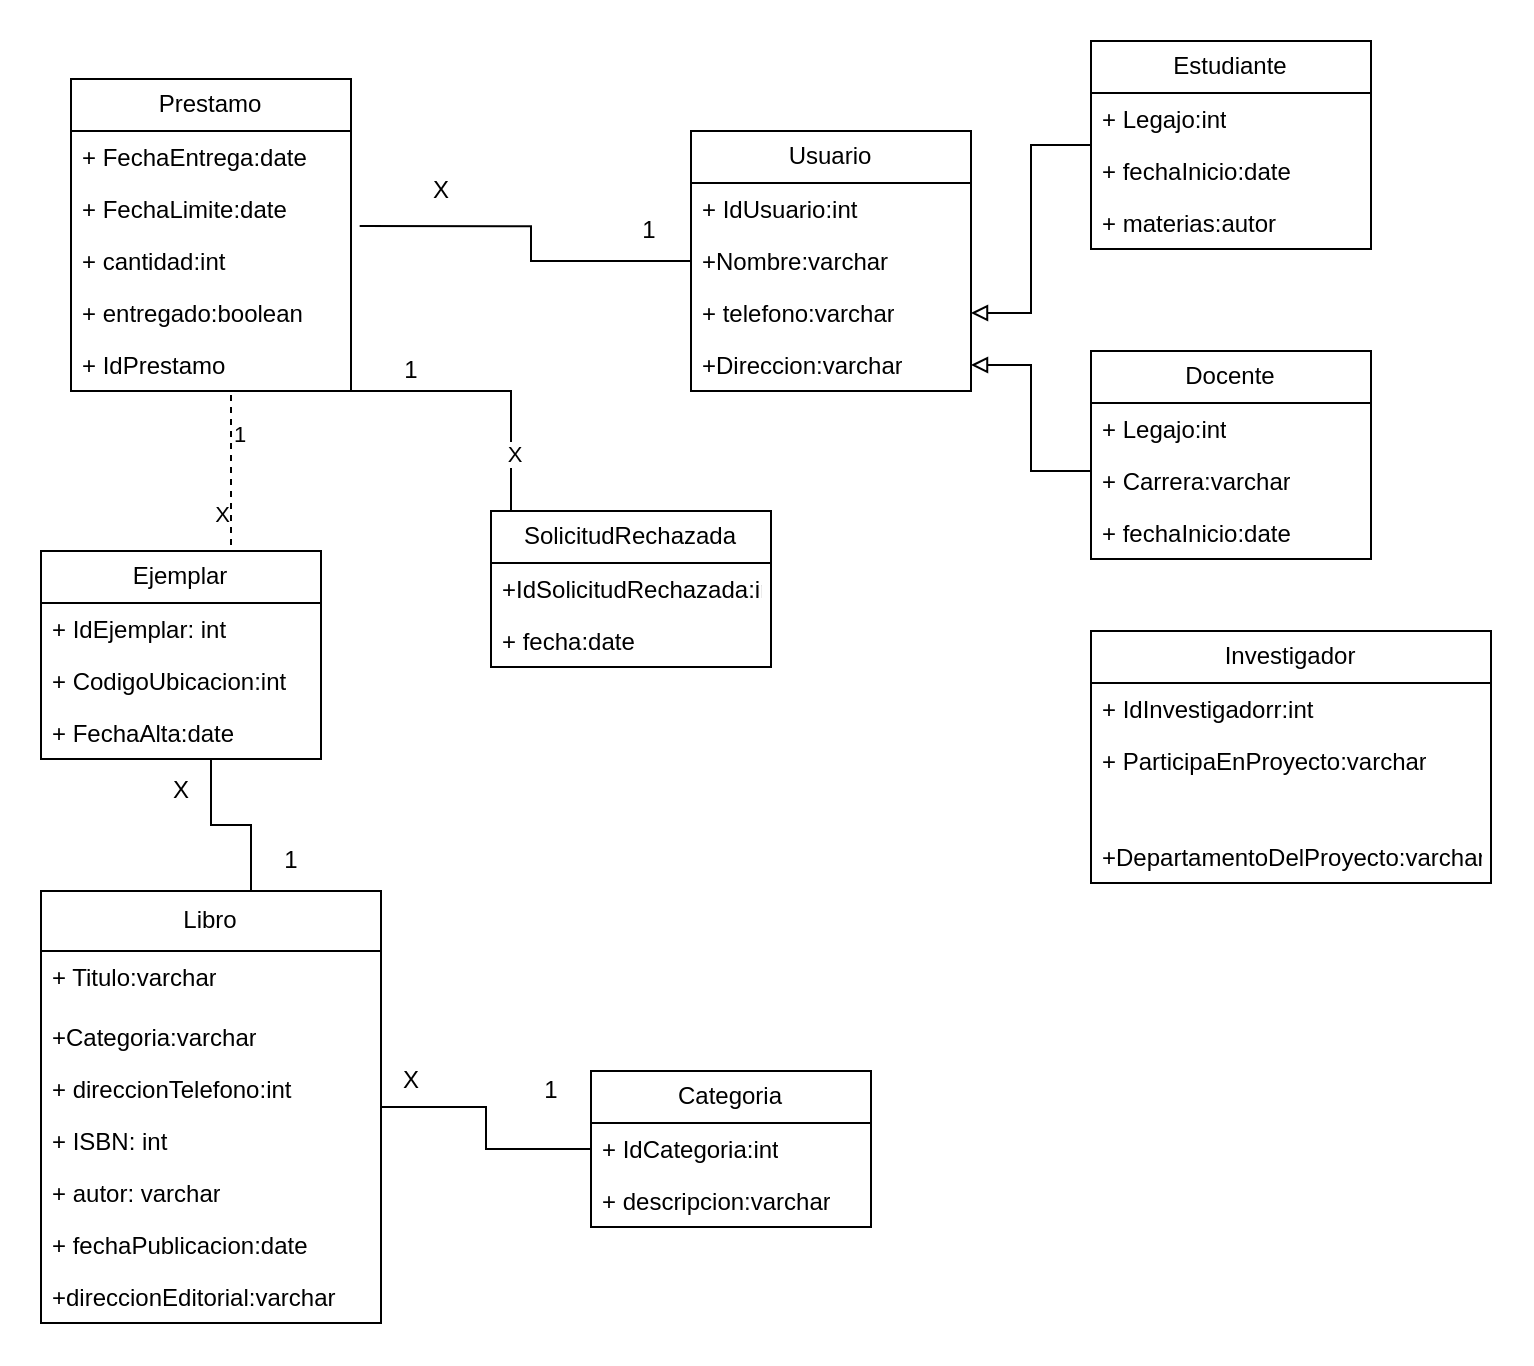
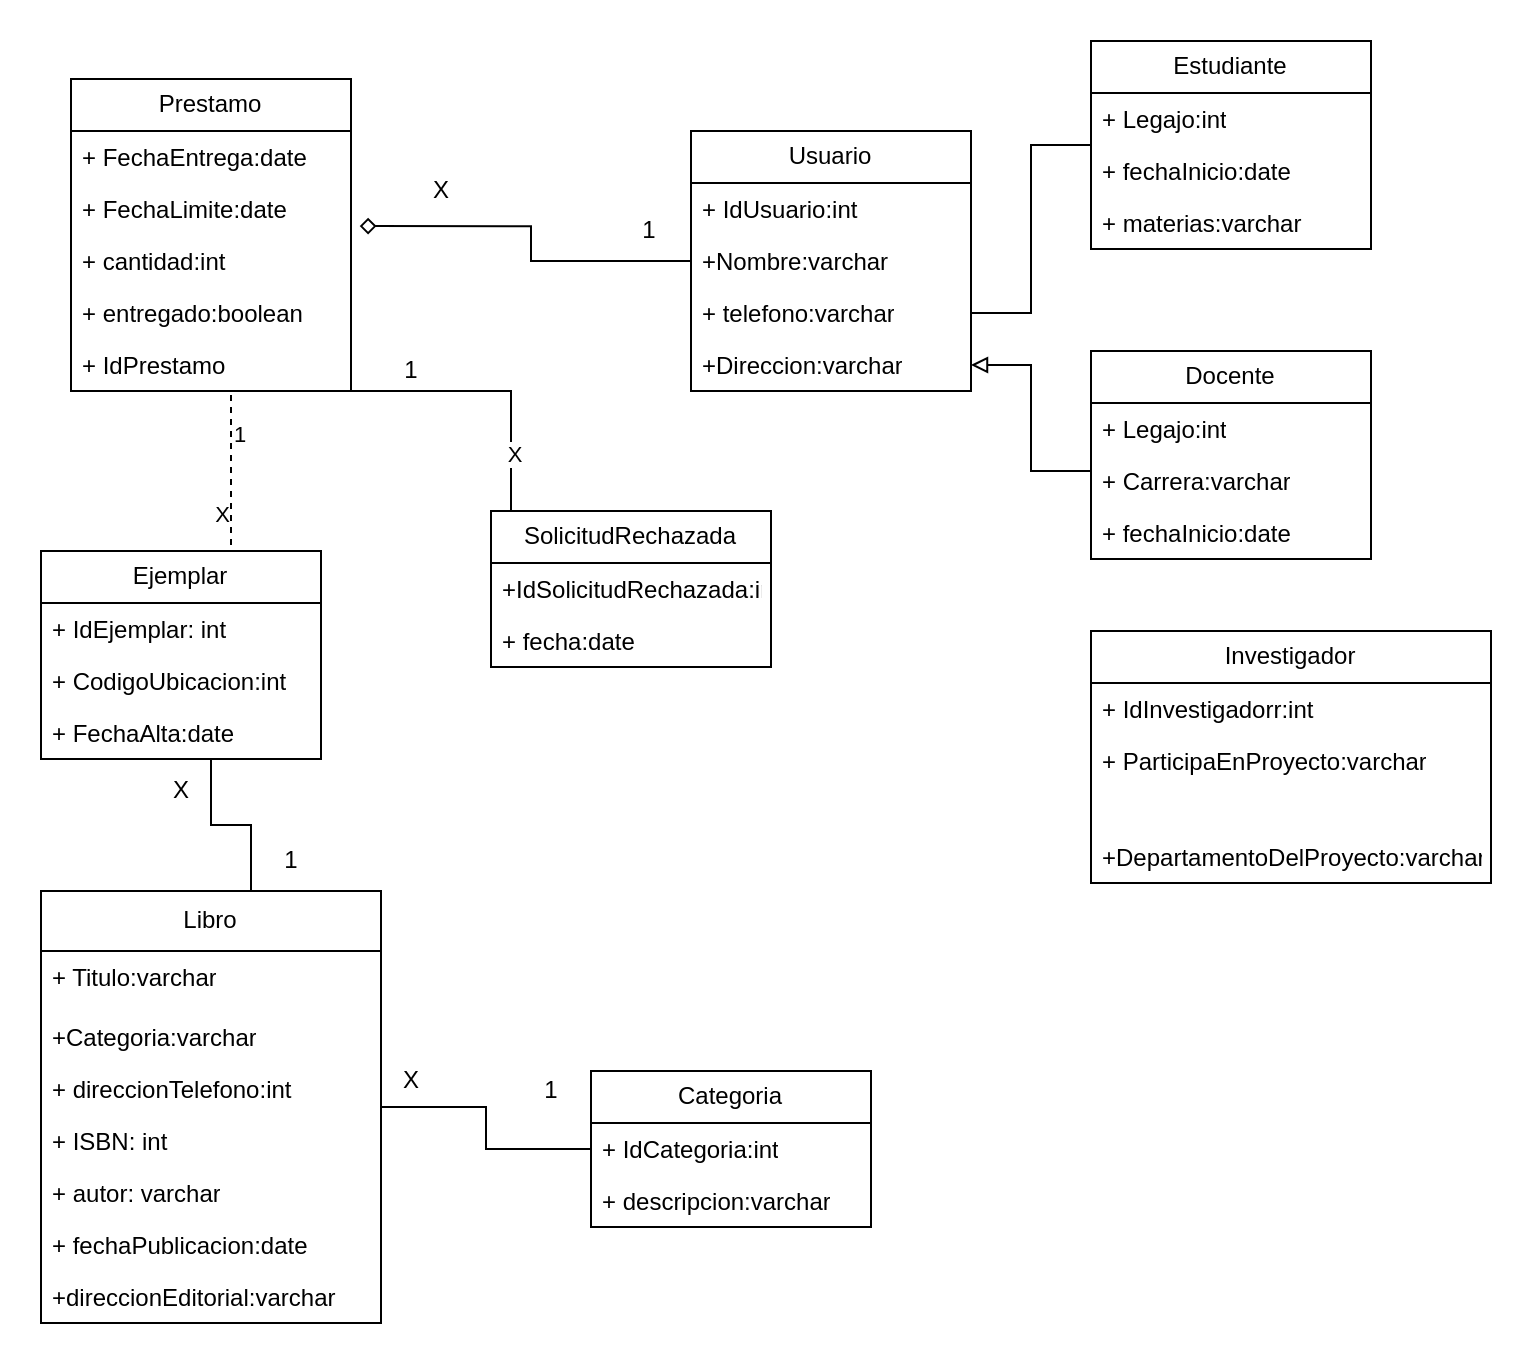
(1201, 225) -> (1215, 225)
(368, 226) -> (376, 226)
(988, 313) -> (981, 313)
